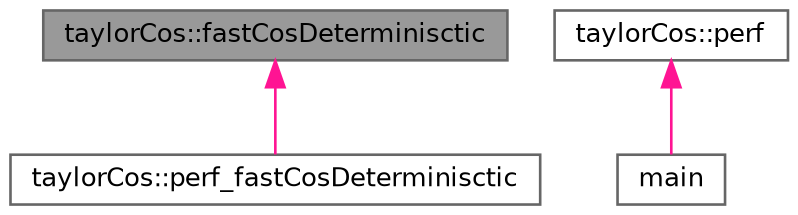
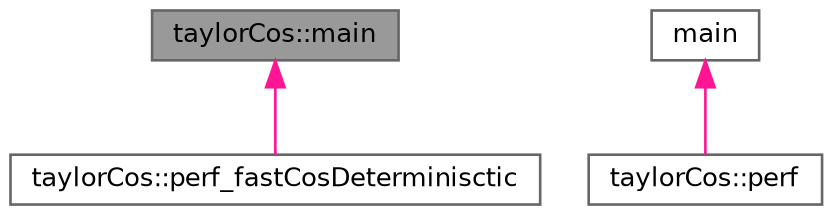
(275, 35) -> (275, 35)
(671, 121) -> (705, 121)
